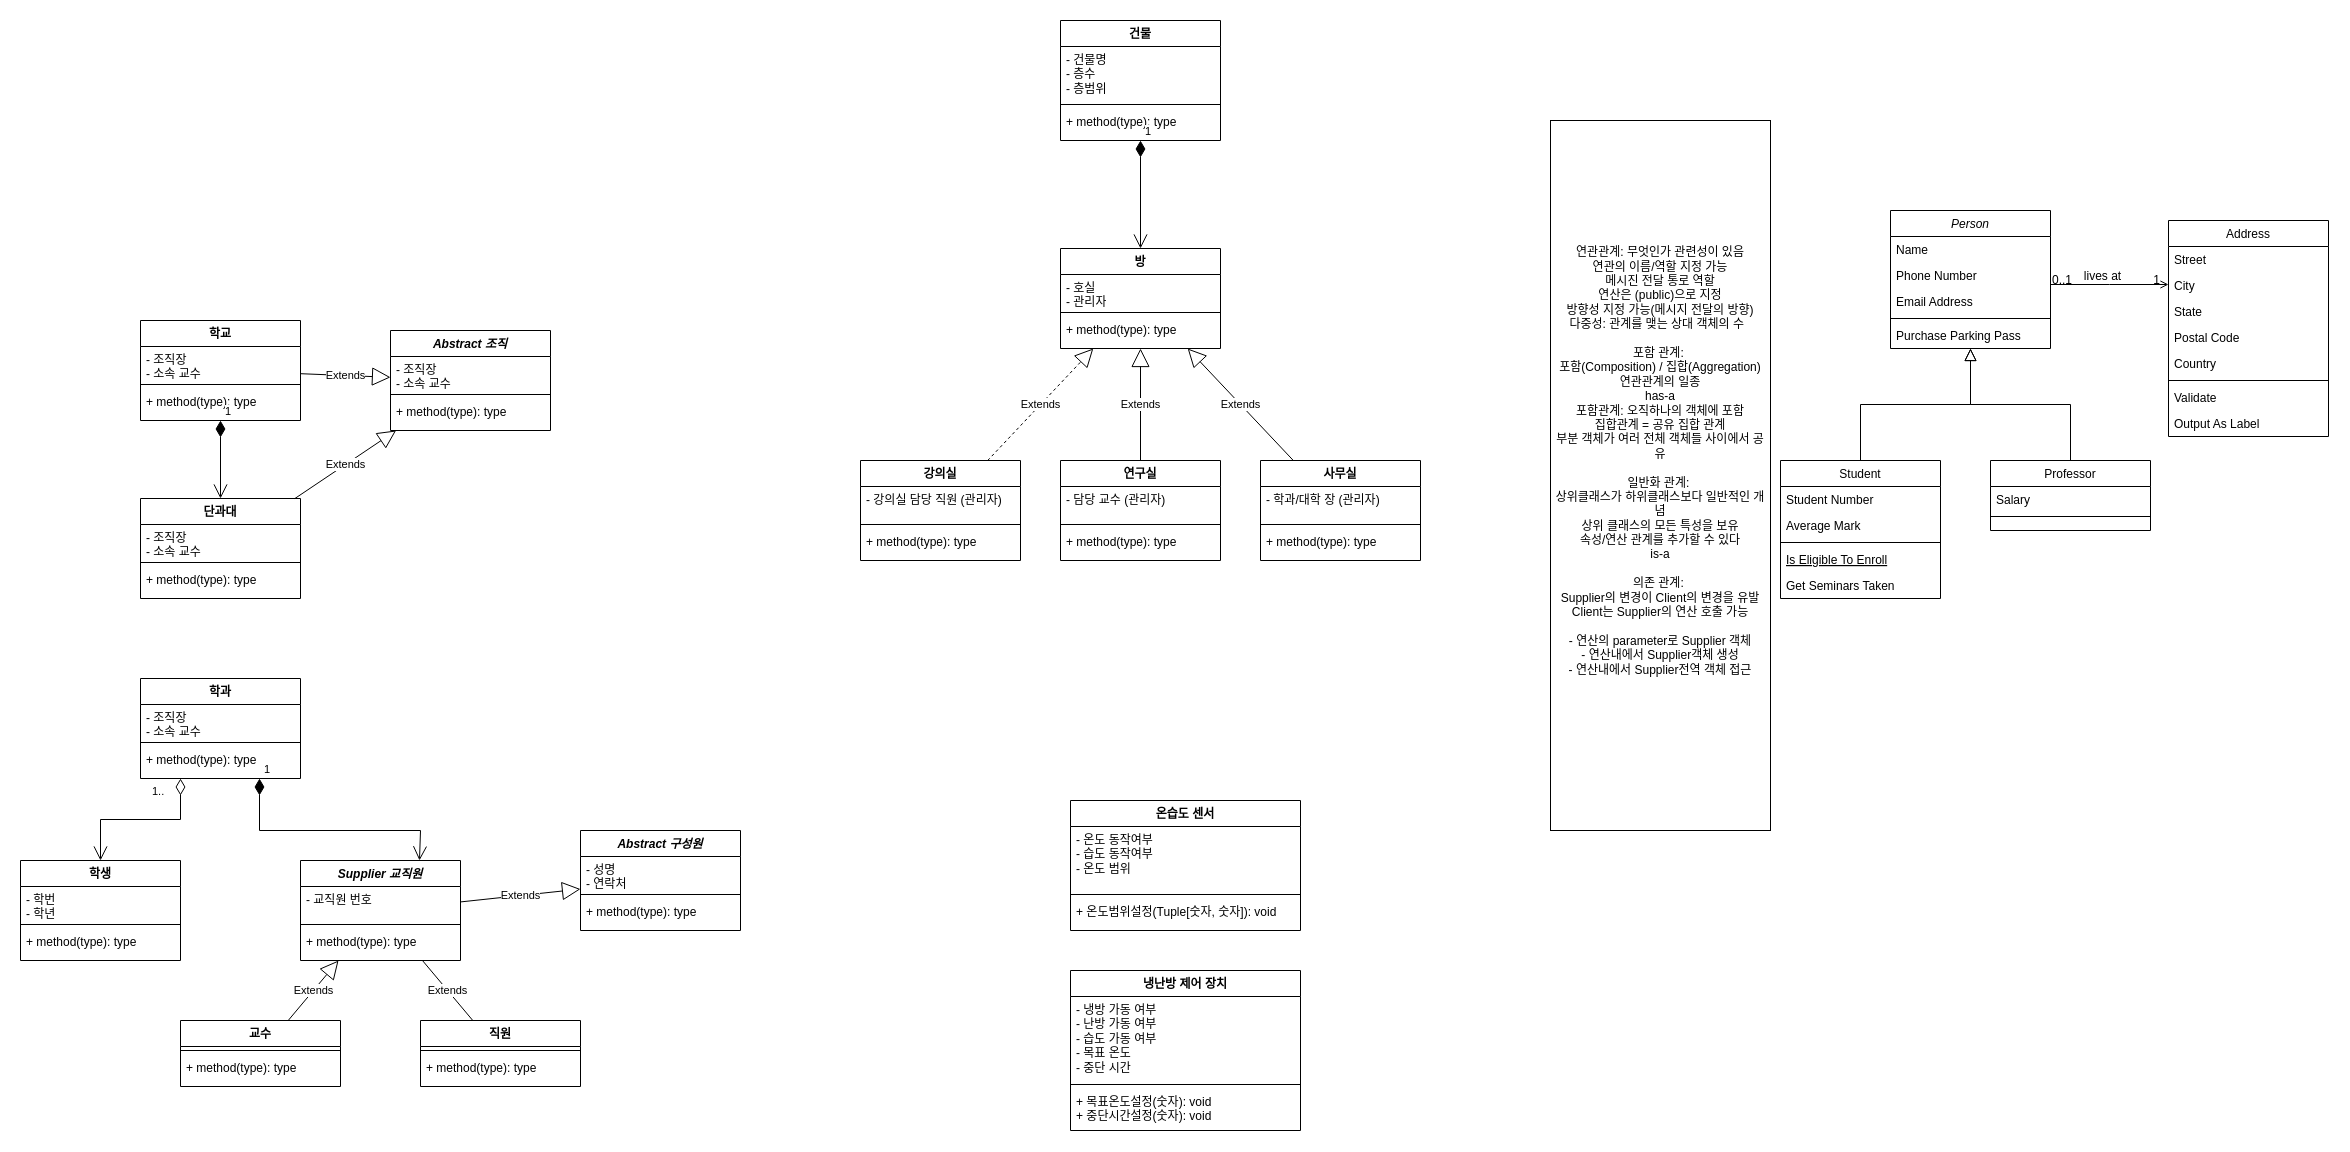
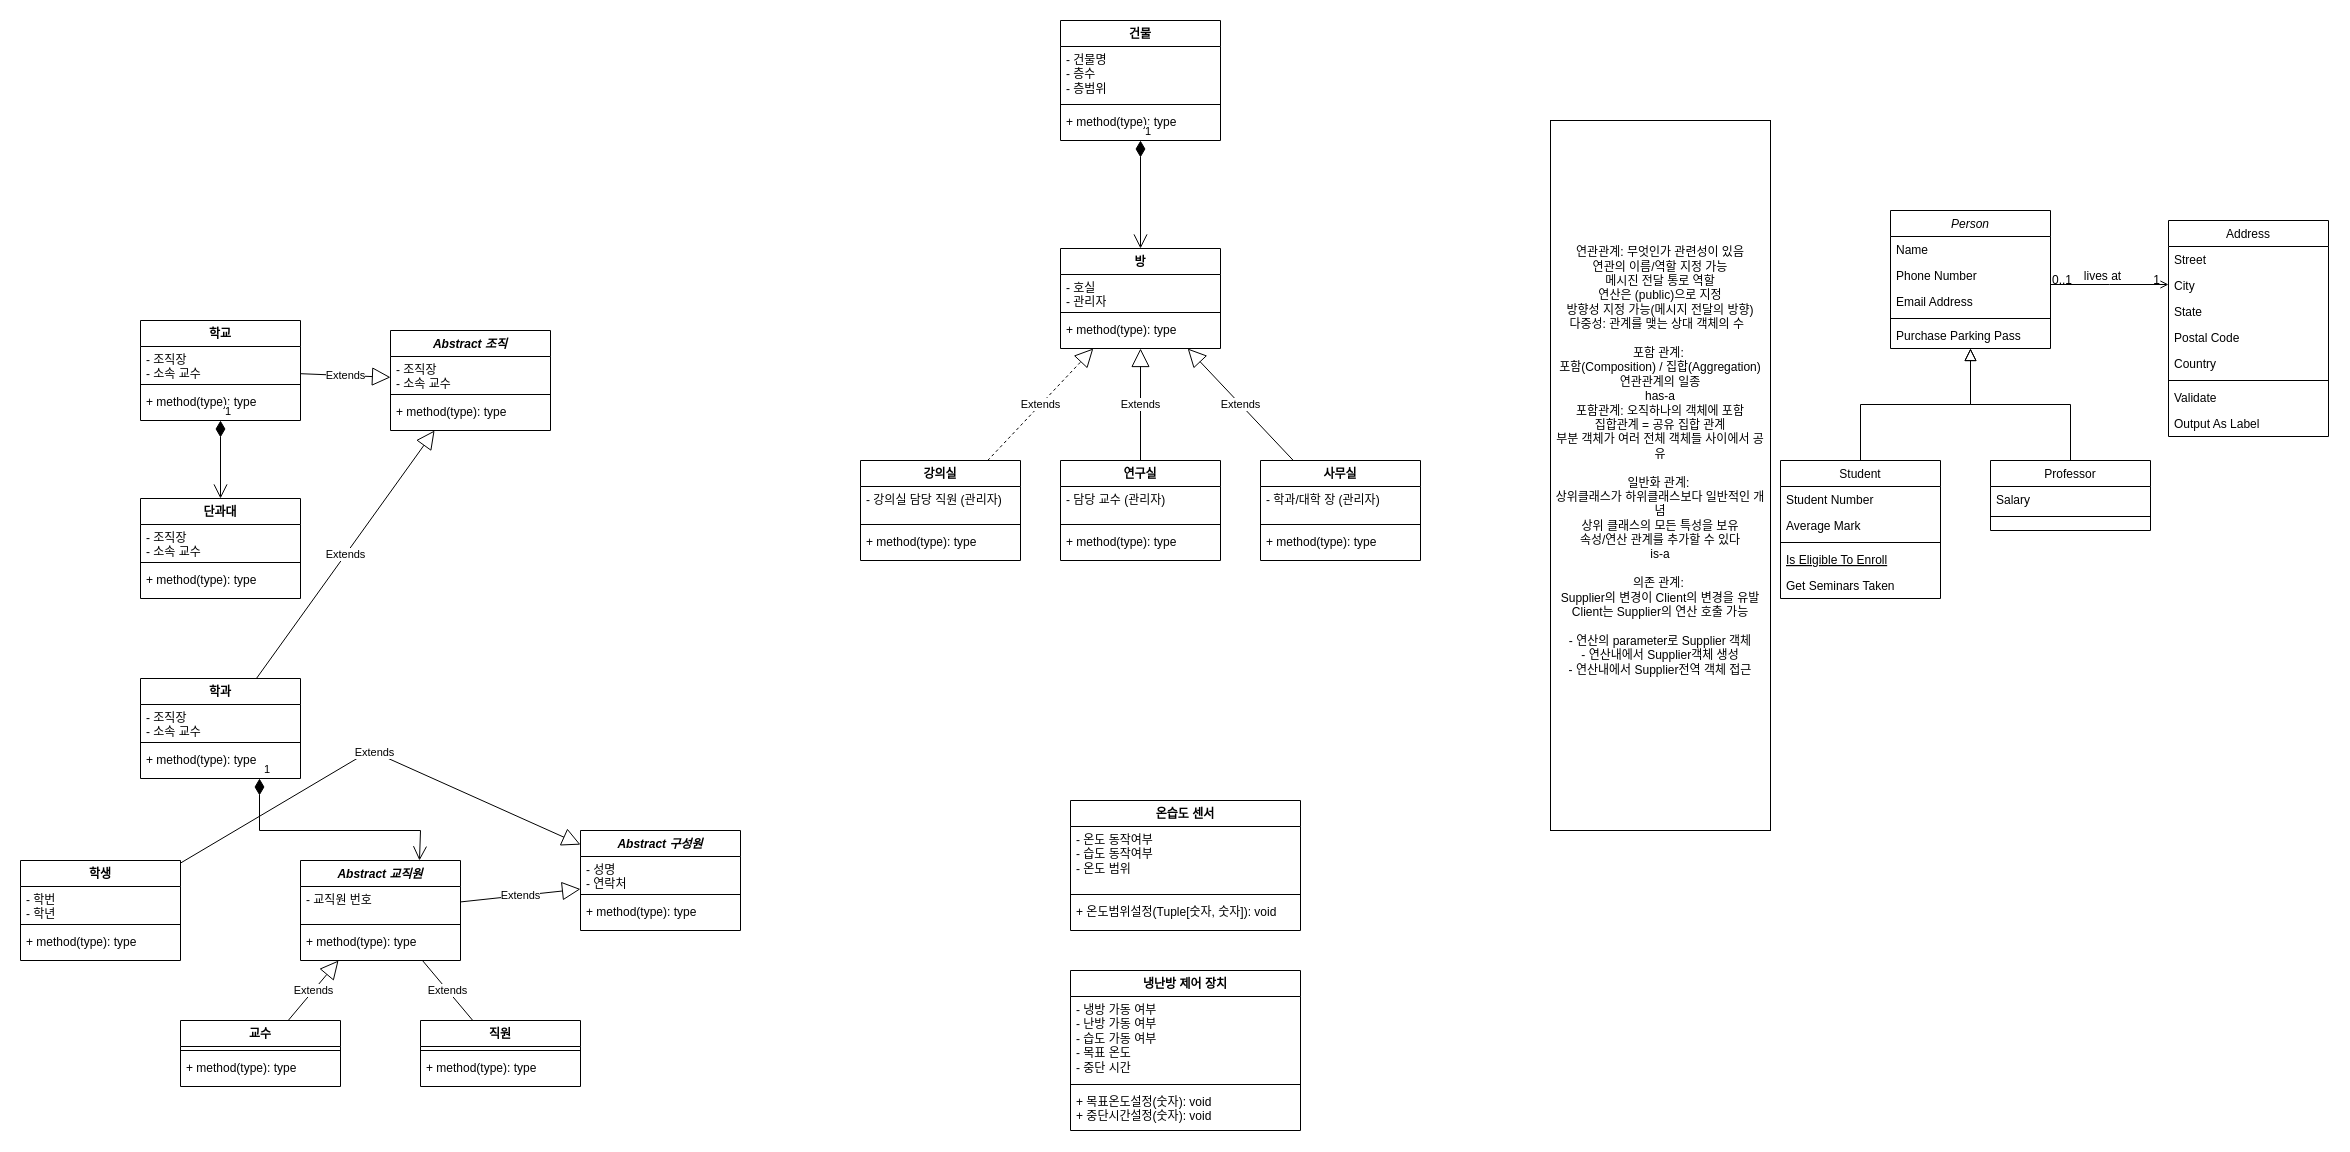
(337, 470) -> none
none -> (340, 562)
none -> (367, 753)
(135, 820) -> none
(381, 875) -> (381, 875)
